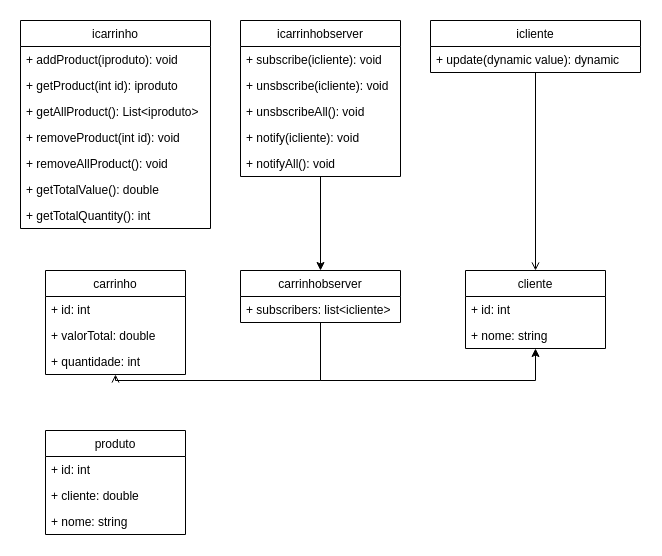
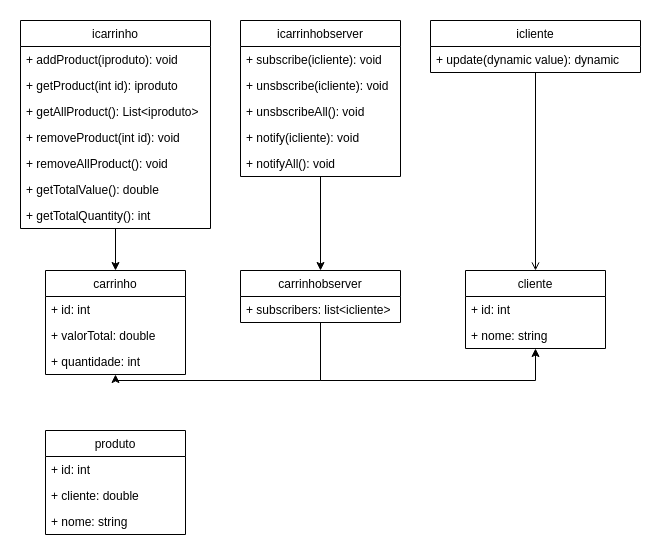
none -> (116, 246)
(117, 381) -> (118, 381)
